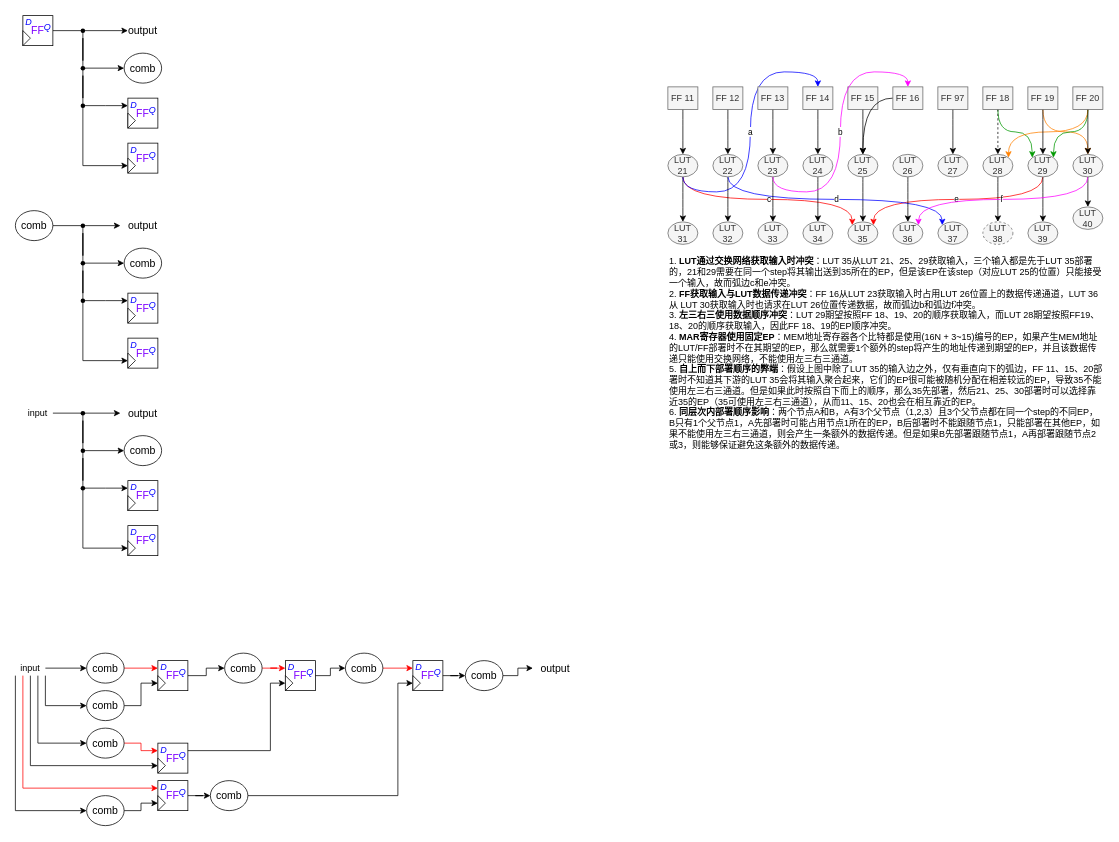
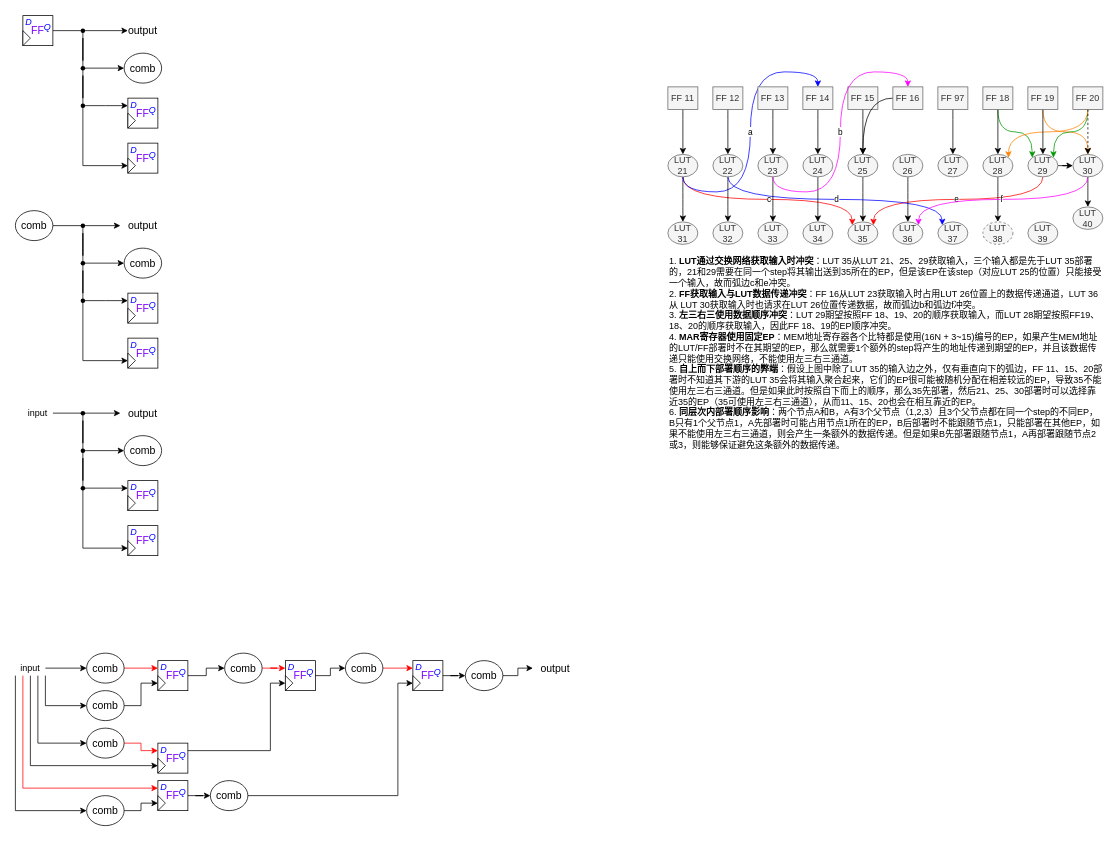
(1088, 131) -> (1088, 131)
(998, 135) -> (998, 135)
(1043, 215) -> (1067, 165)
